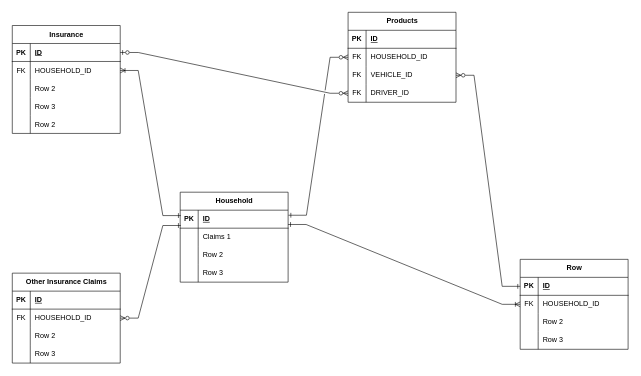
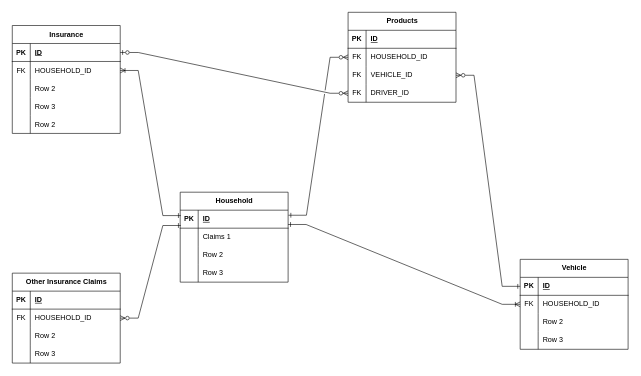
(575, 269) -> (575, 269)
